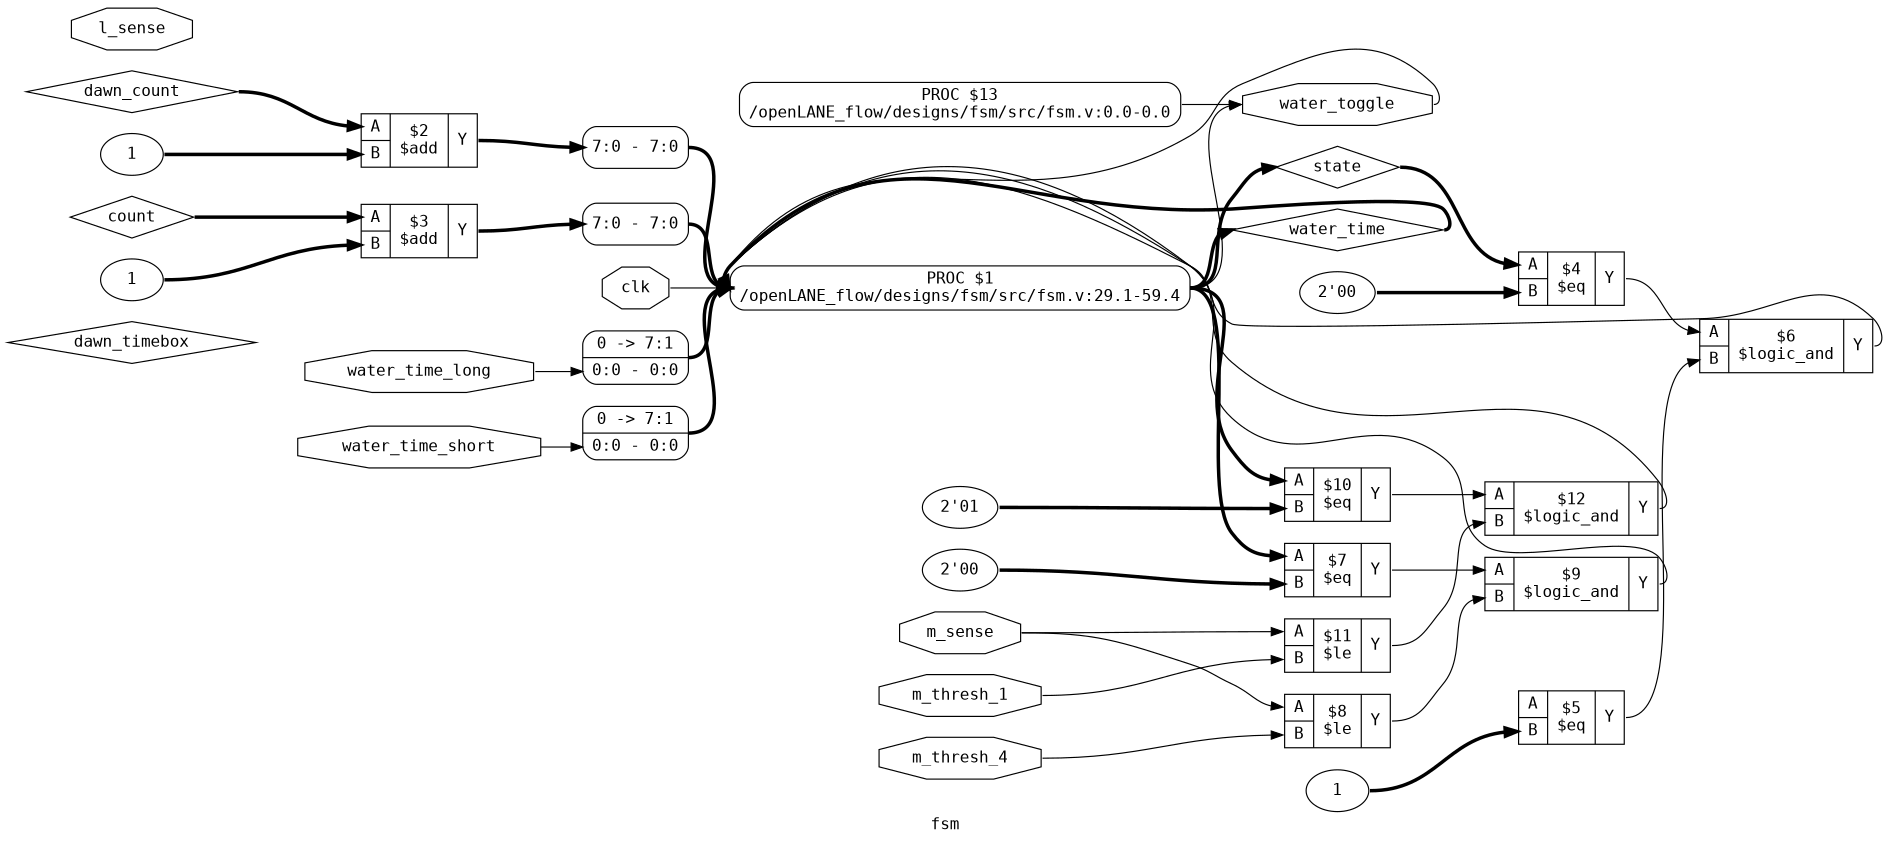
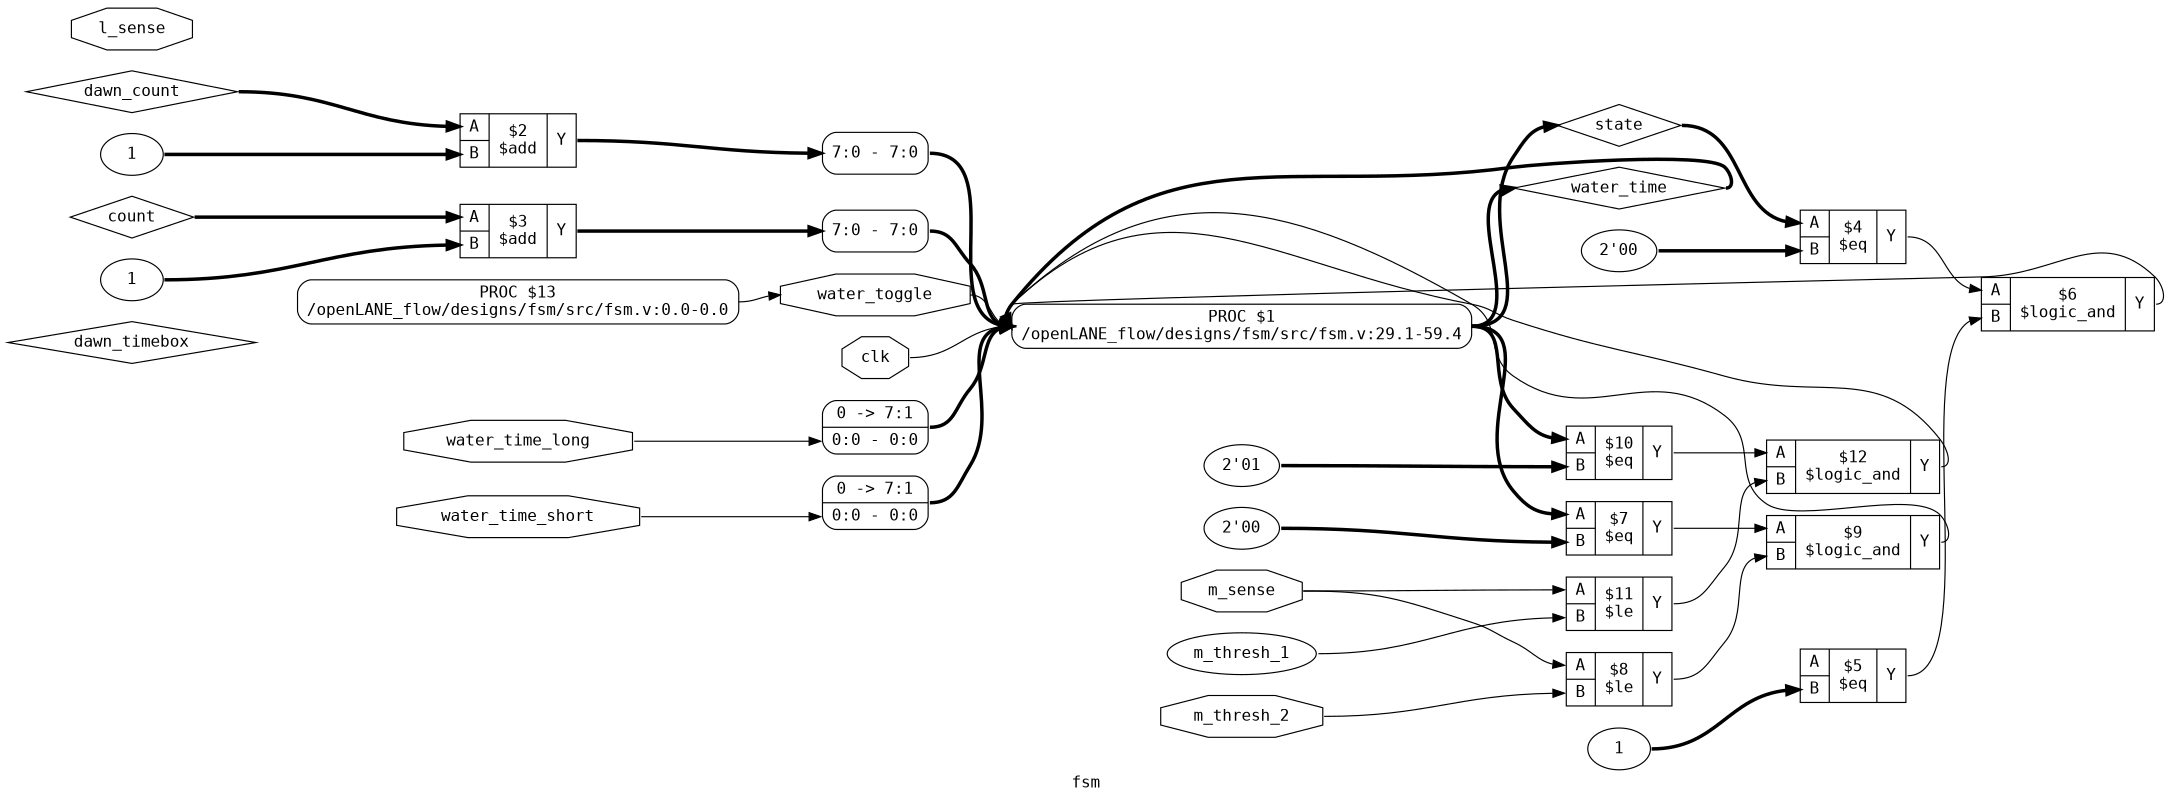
(1216, 197) -> none
(960, 696) -> (1242, 654)
(960, 758) -> (1242, 716)
